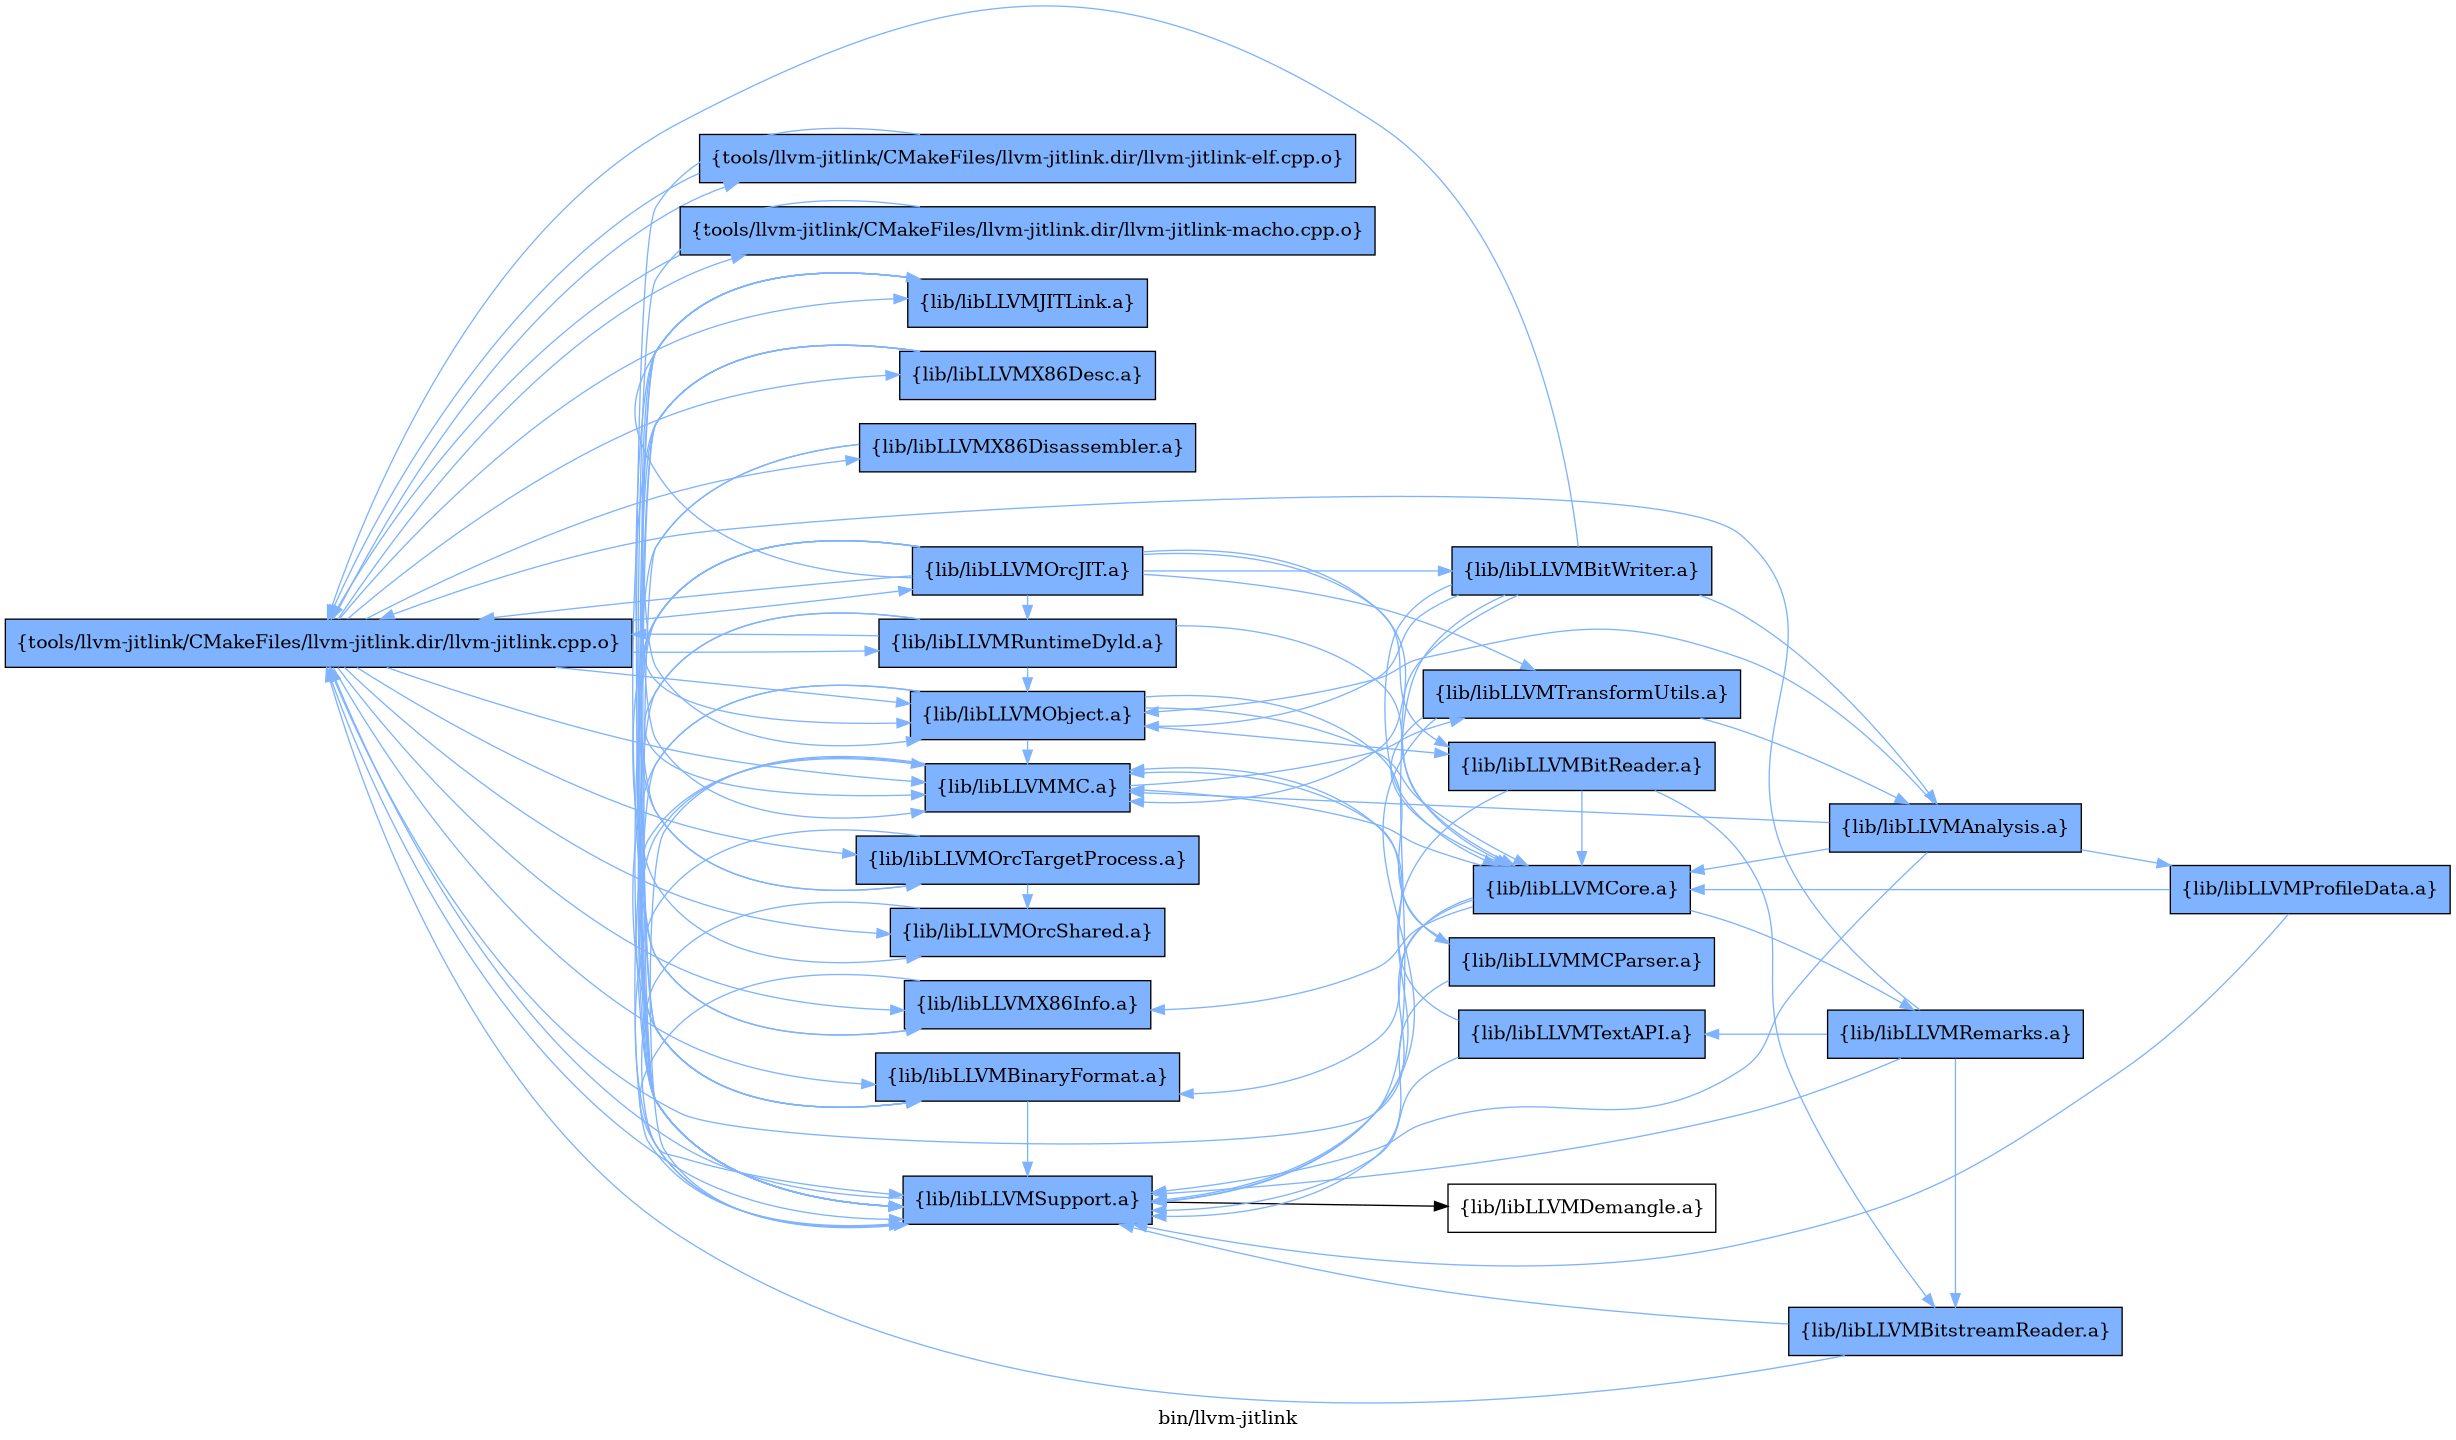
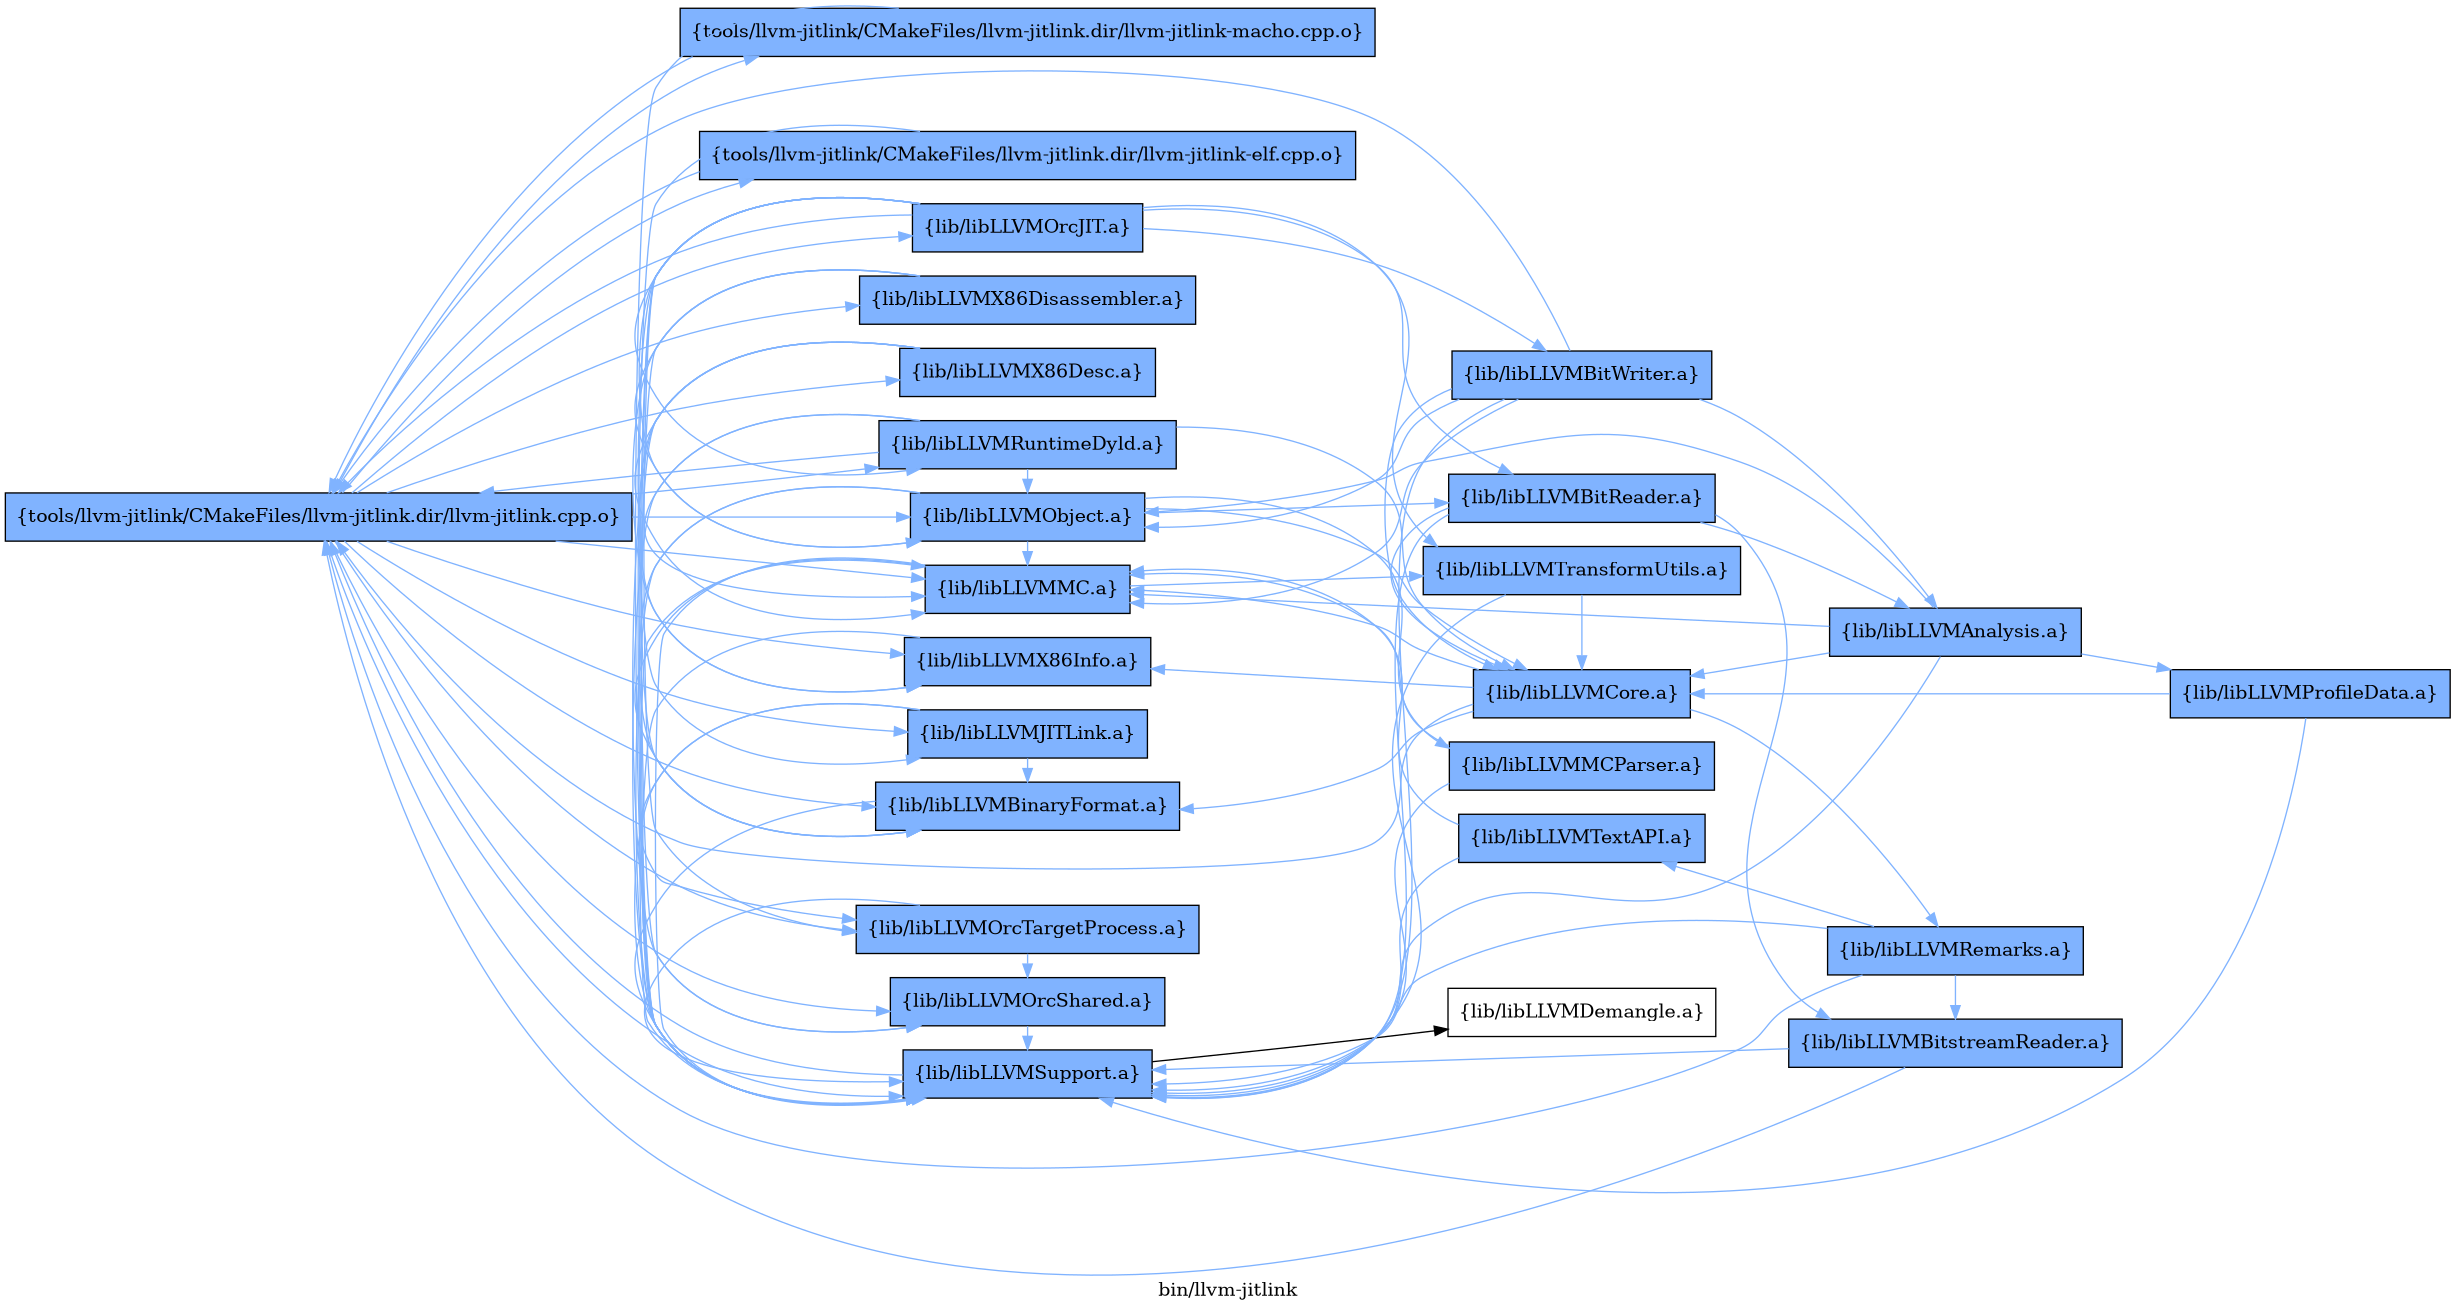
(642, 503) -> (636, 402)
(1394, 629) -> none
(641, 751) -> (633, 680)
(1800, 753) -> (1800, 557)
